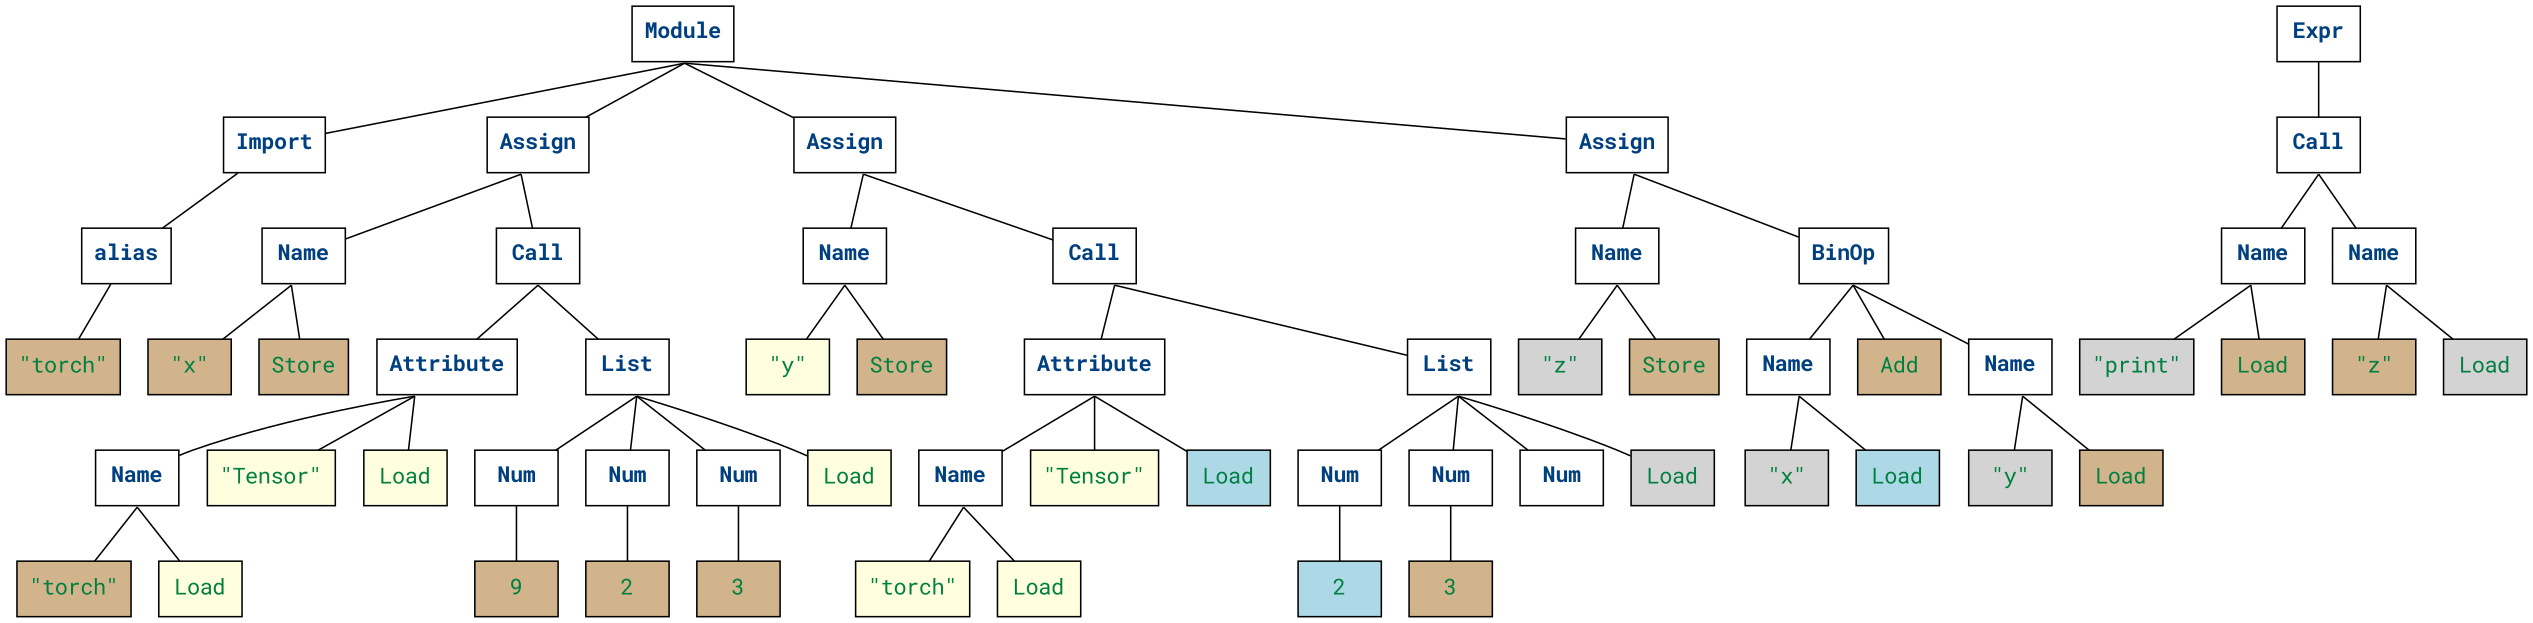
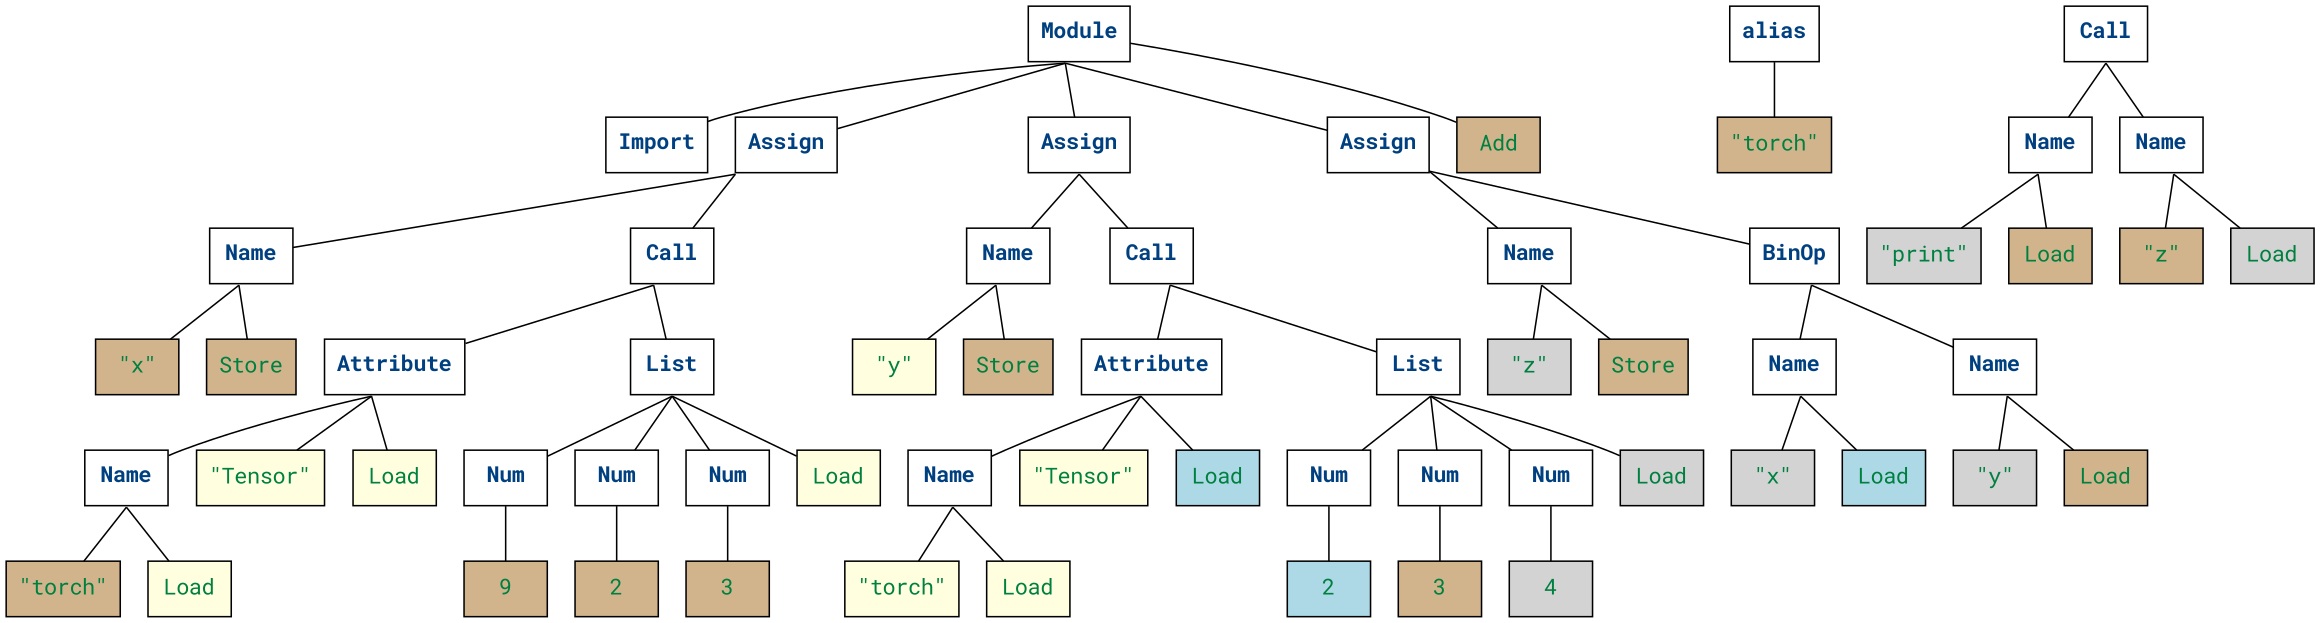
(2319, 34) -> none
(200, 201) -> none
(1869, 312) -> (1295, 76)
none -> (1551, 589)
